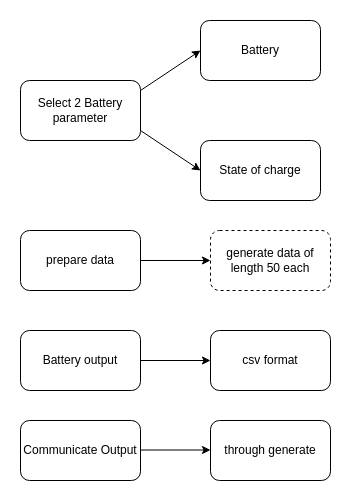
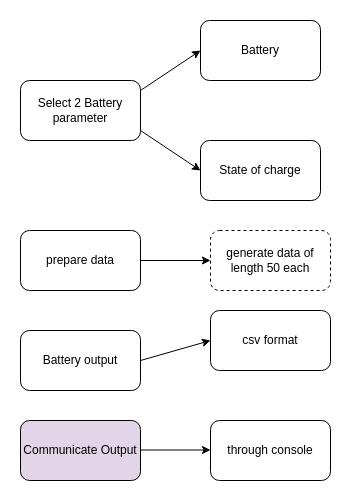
(271, 361) -> (271, 341)
(81, 451) -> (81, 451)
(271, 451) -> (271, 451)
